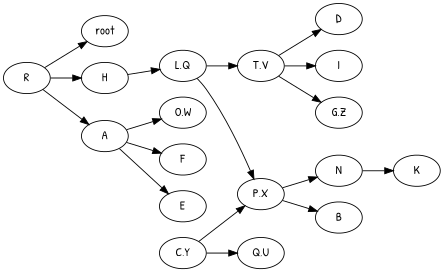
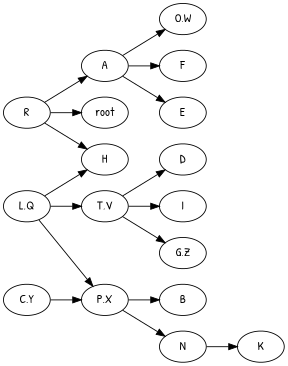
(140, 73) -> (62, 185)
(261, 253) -> none
